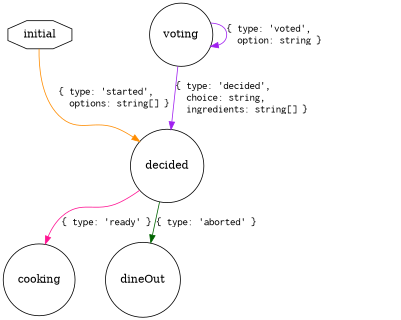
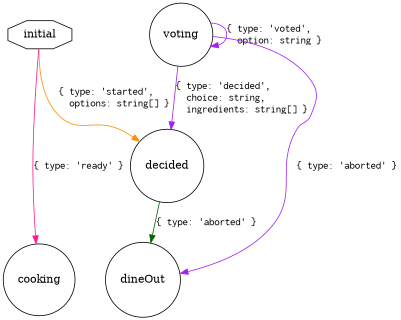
none -> (290, 143)
(89, 207) -> (33, 142)
